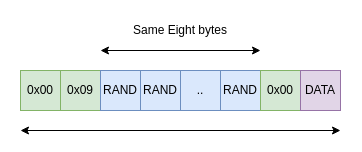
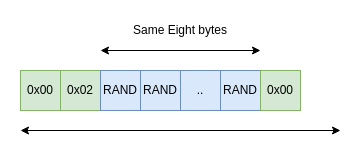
(81, 91) -> (81, 91)
(321, 91) -> none
